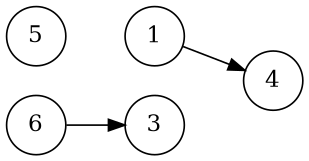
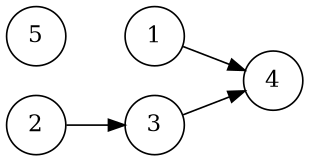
none -> (206, 106)
(36, 125) -> (36, 125)
